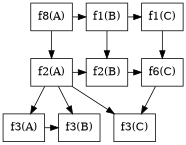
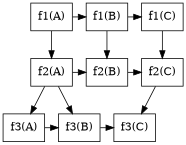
(52, 17) -> (52, 17)
(162, 72) -> (162, 72)
(90, 98) -> (103, 128)
